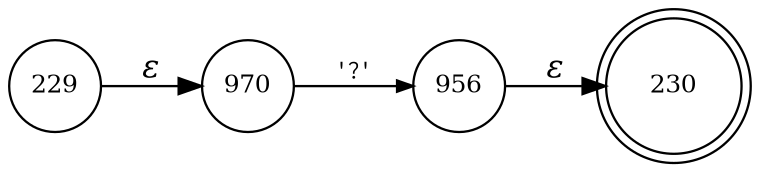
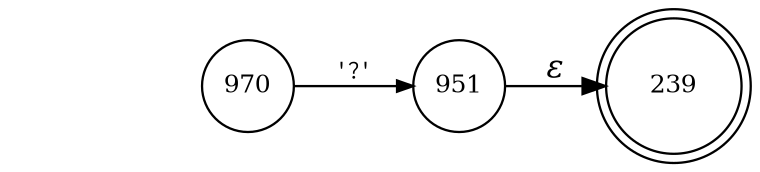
(55, 86) -> none
(459, 86) -> (459, 86)
(674, 86) -> (674, 86)
